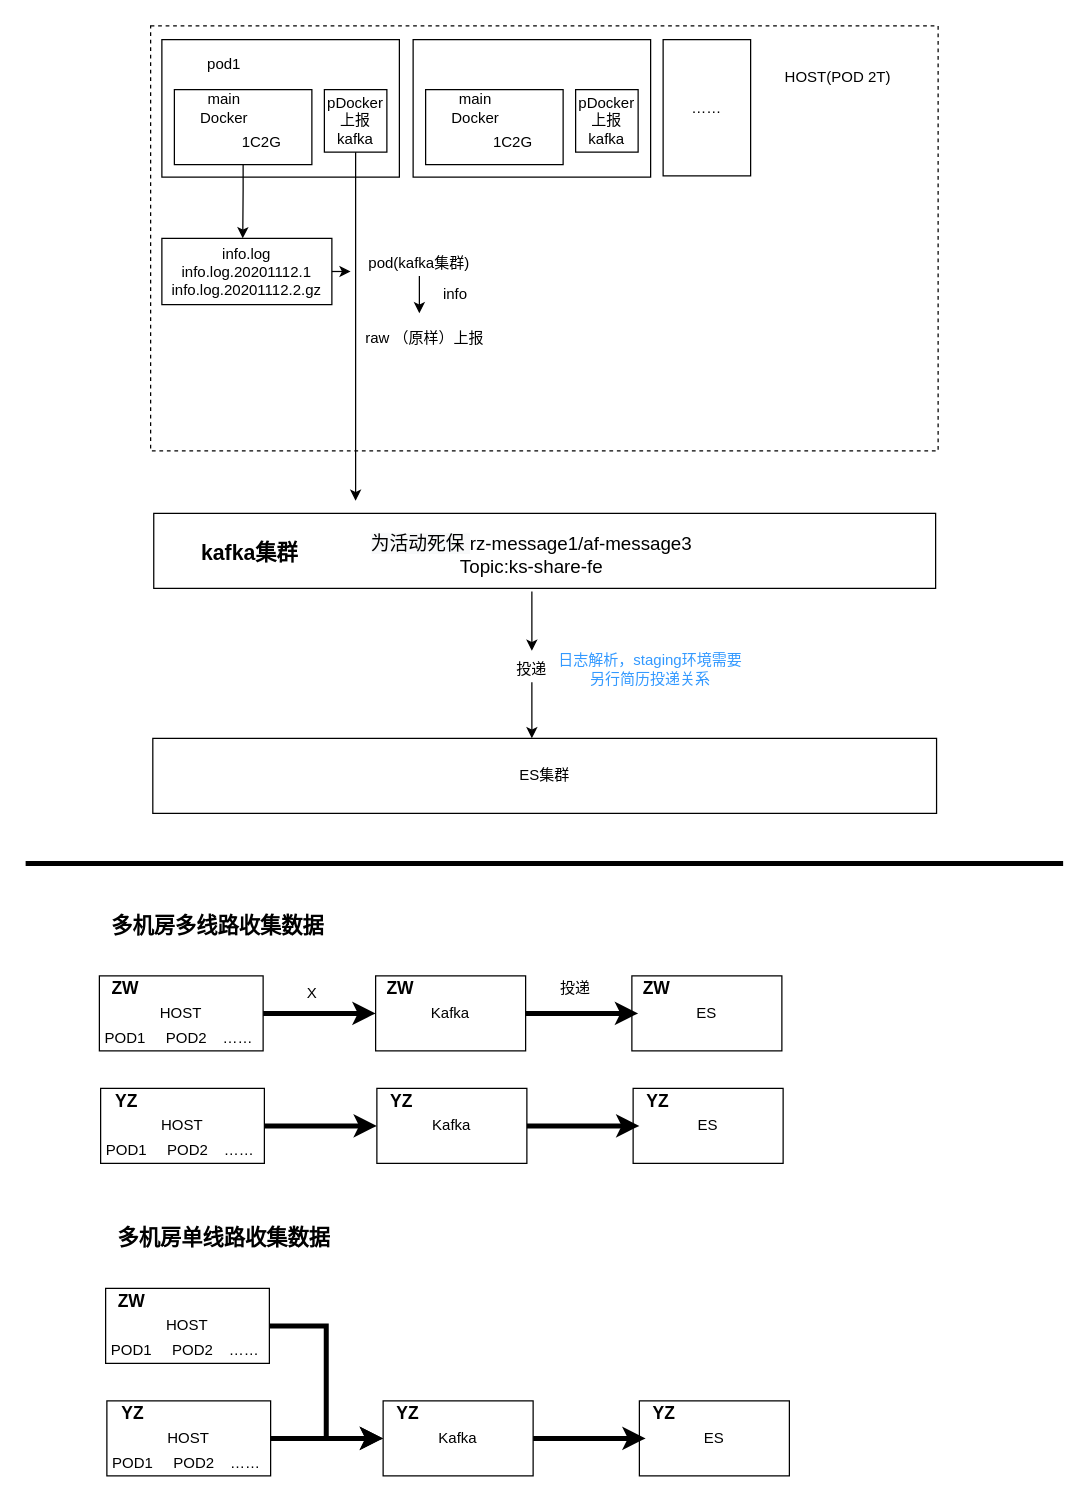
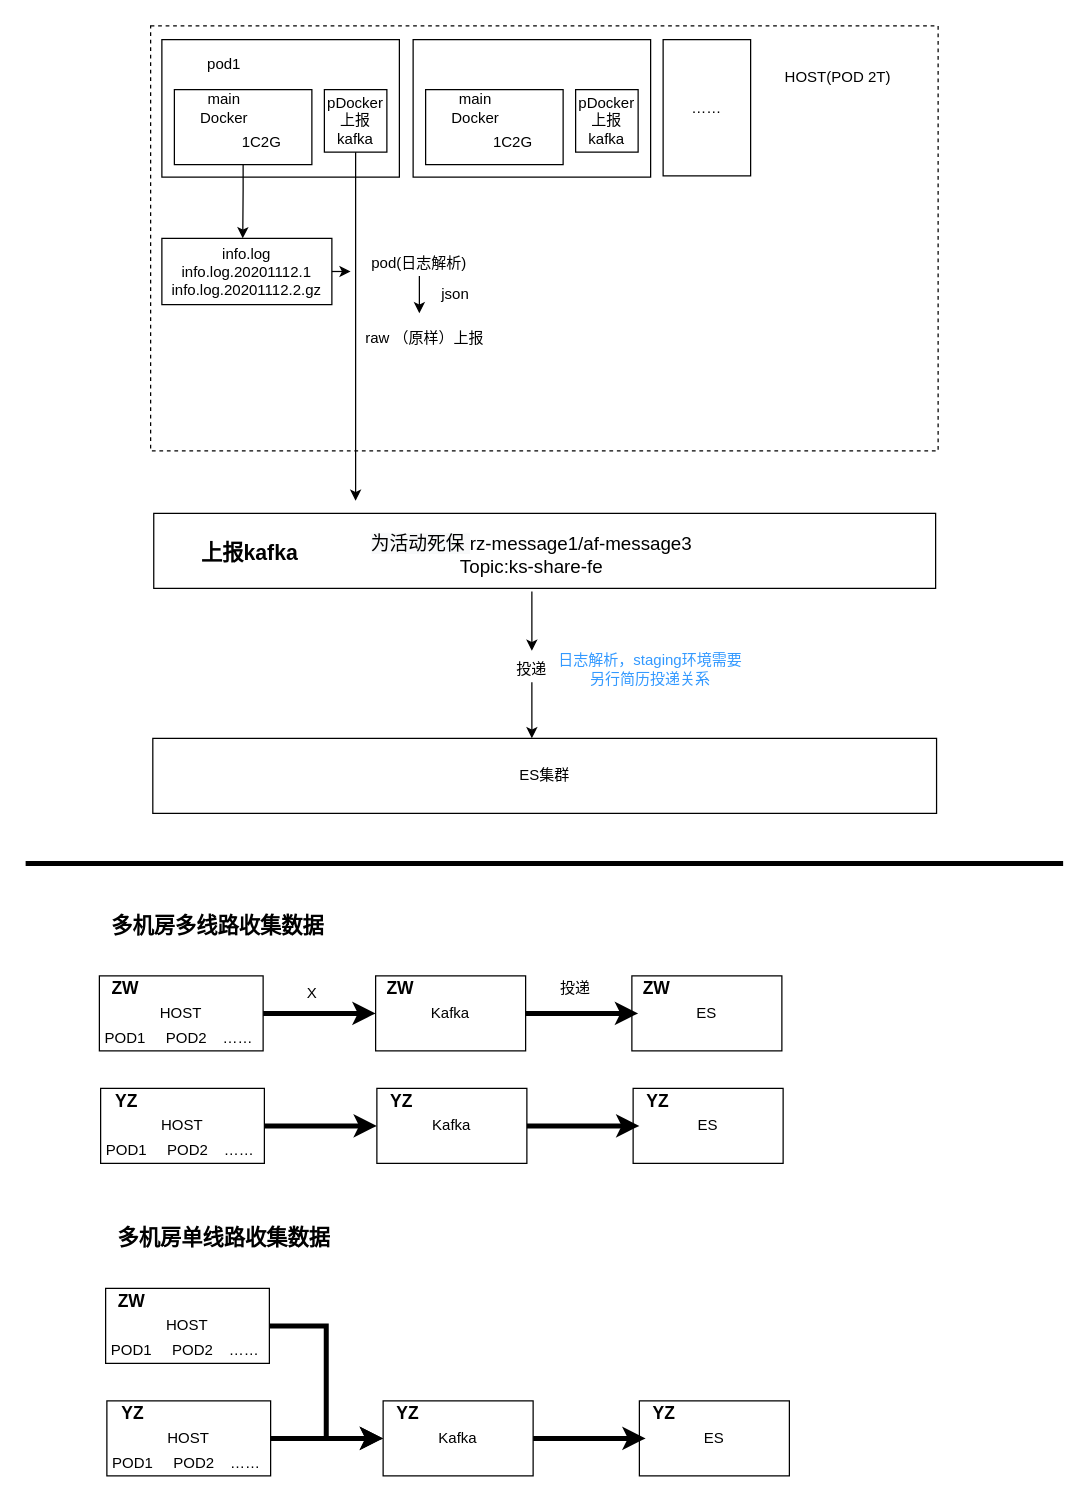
(419, 263) -> (419, 263)
(456, 294) -> (456, 294)
(250, 554) -> (250, 554)
